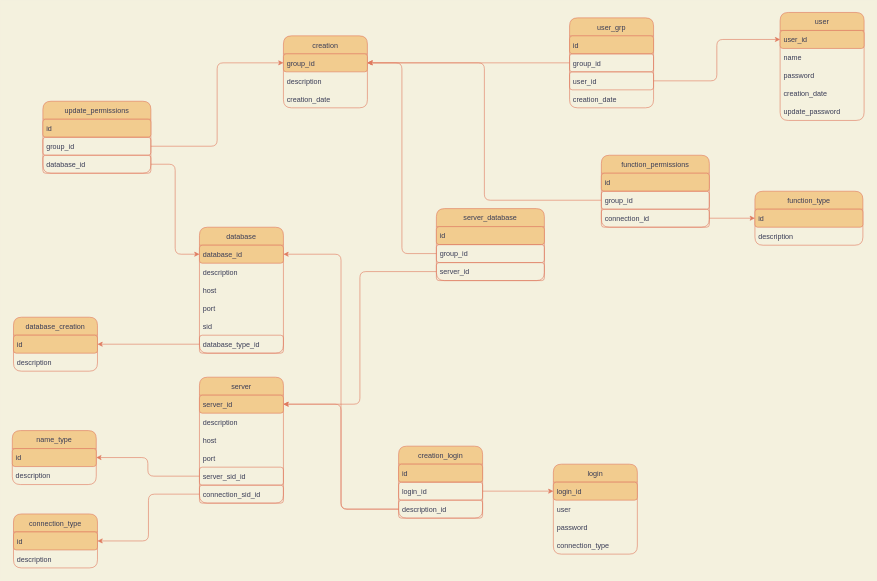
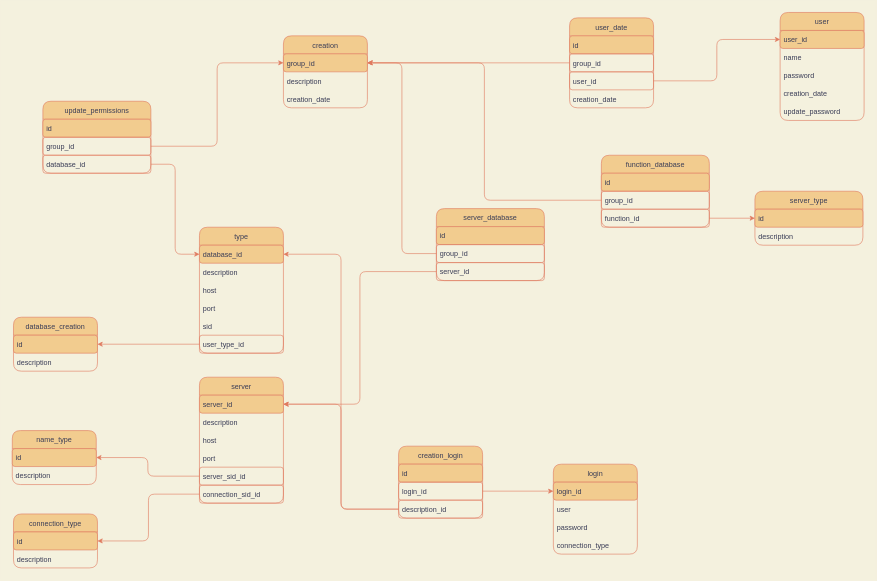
(611, 27) -> (611, 27)
(655, 164) -> (655, 164)
(809, 200) -> (809, 200)
(629, 218) -> (625, 218)
(241, 236) -> (241, 236)
(234, 344) -> (226, 344)
